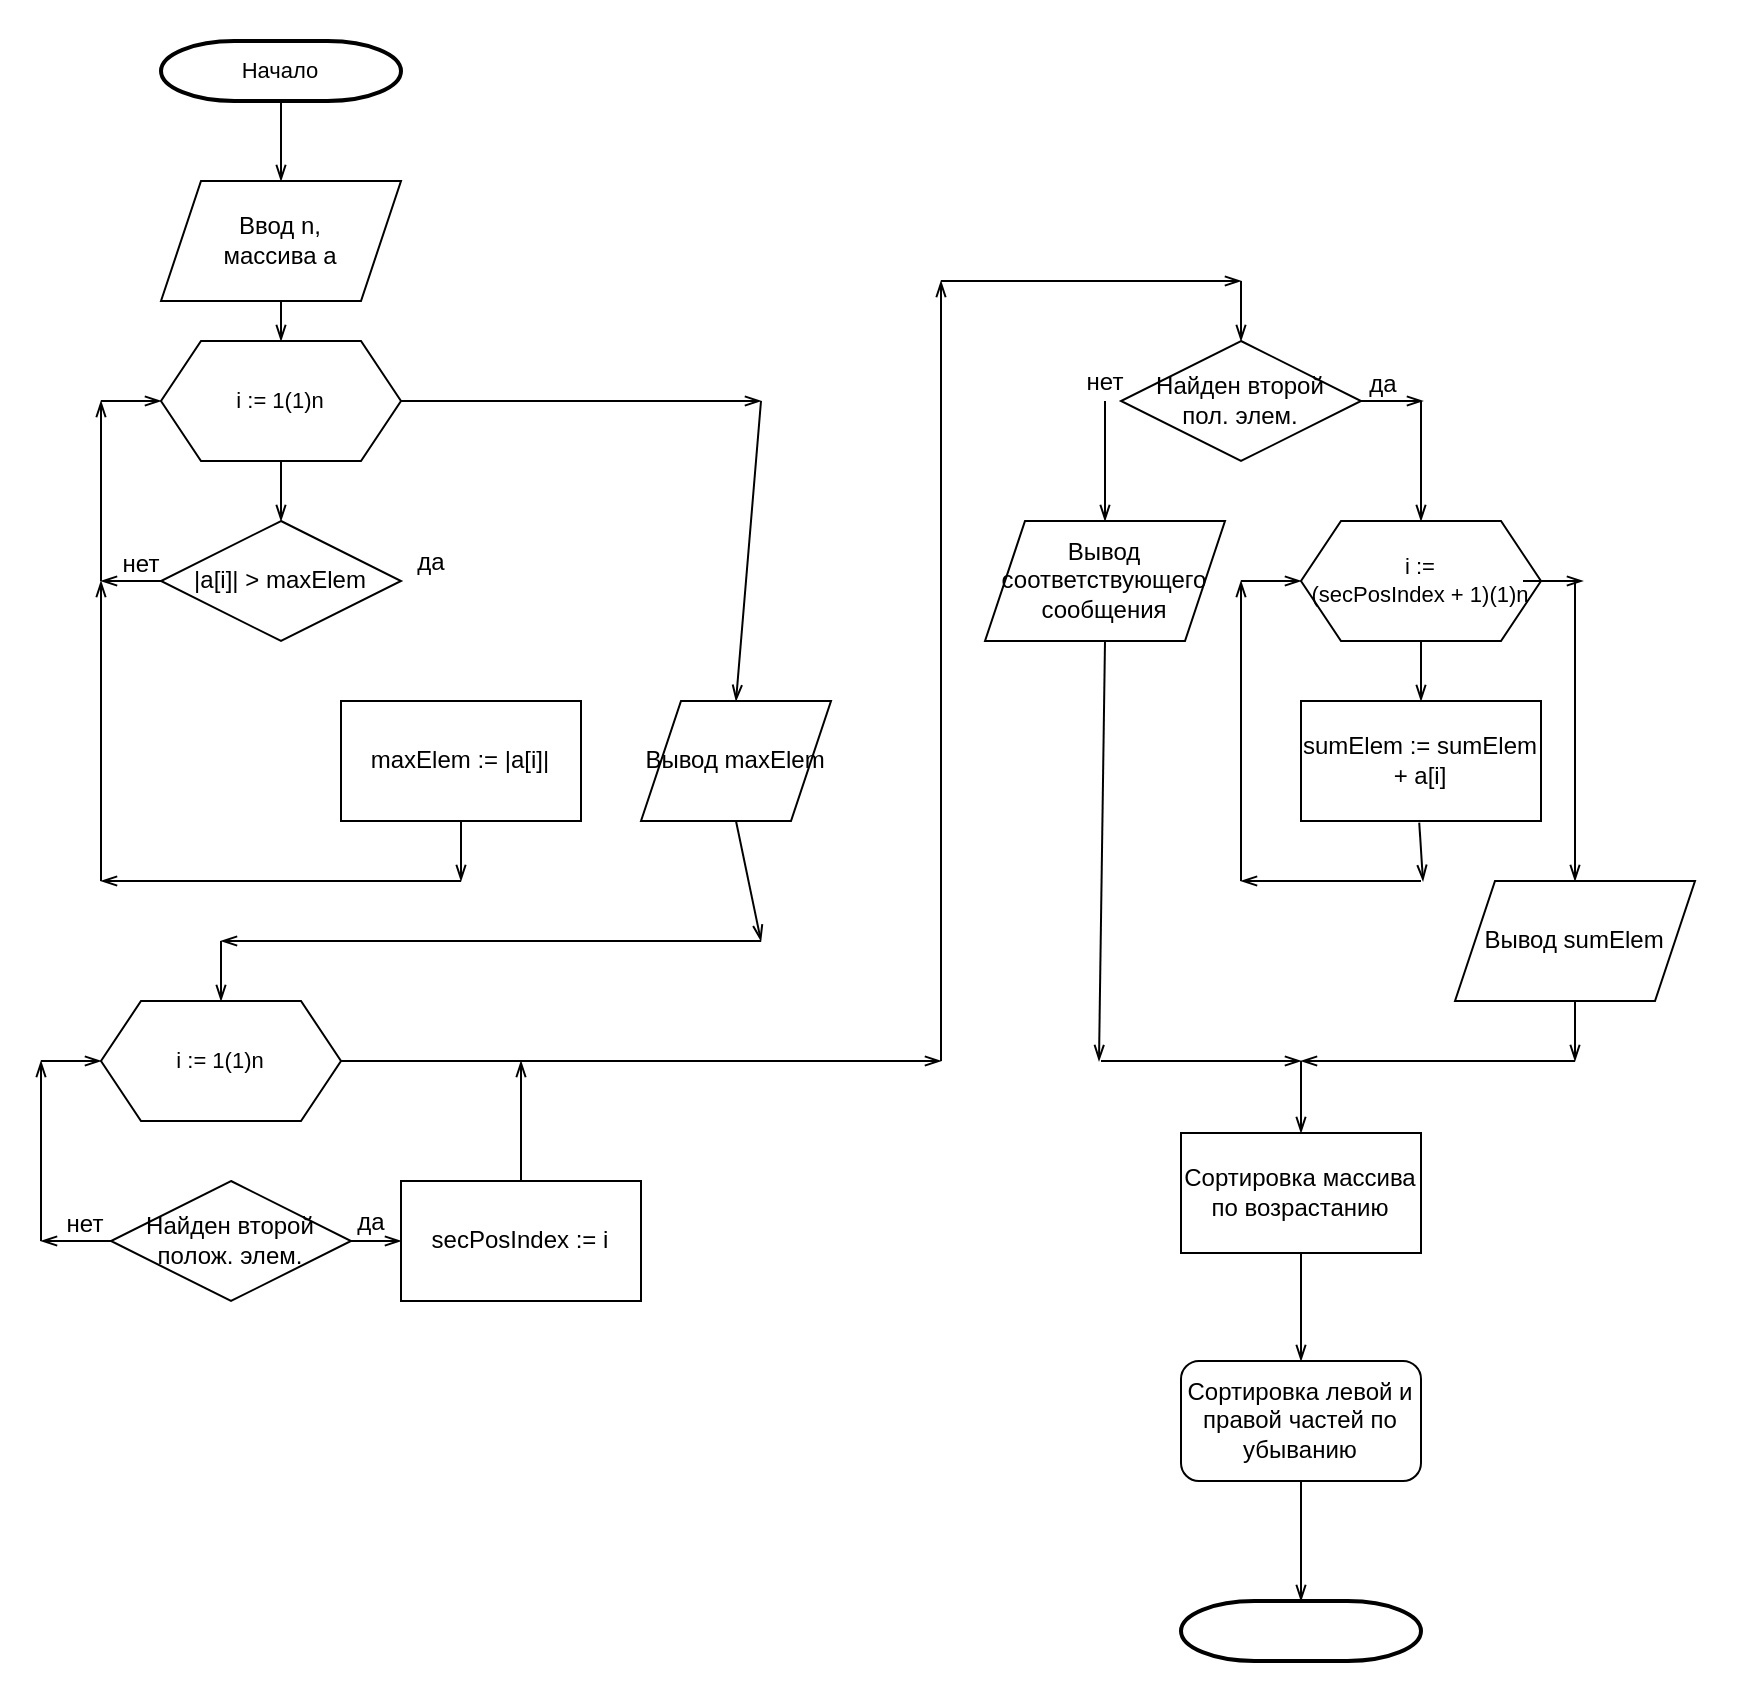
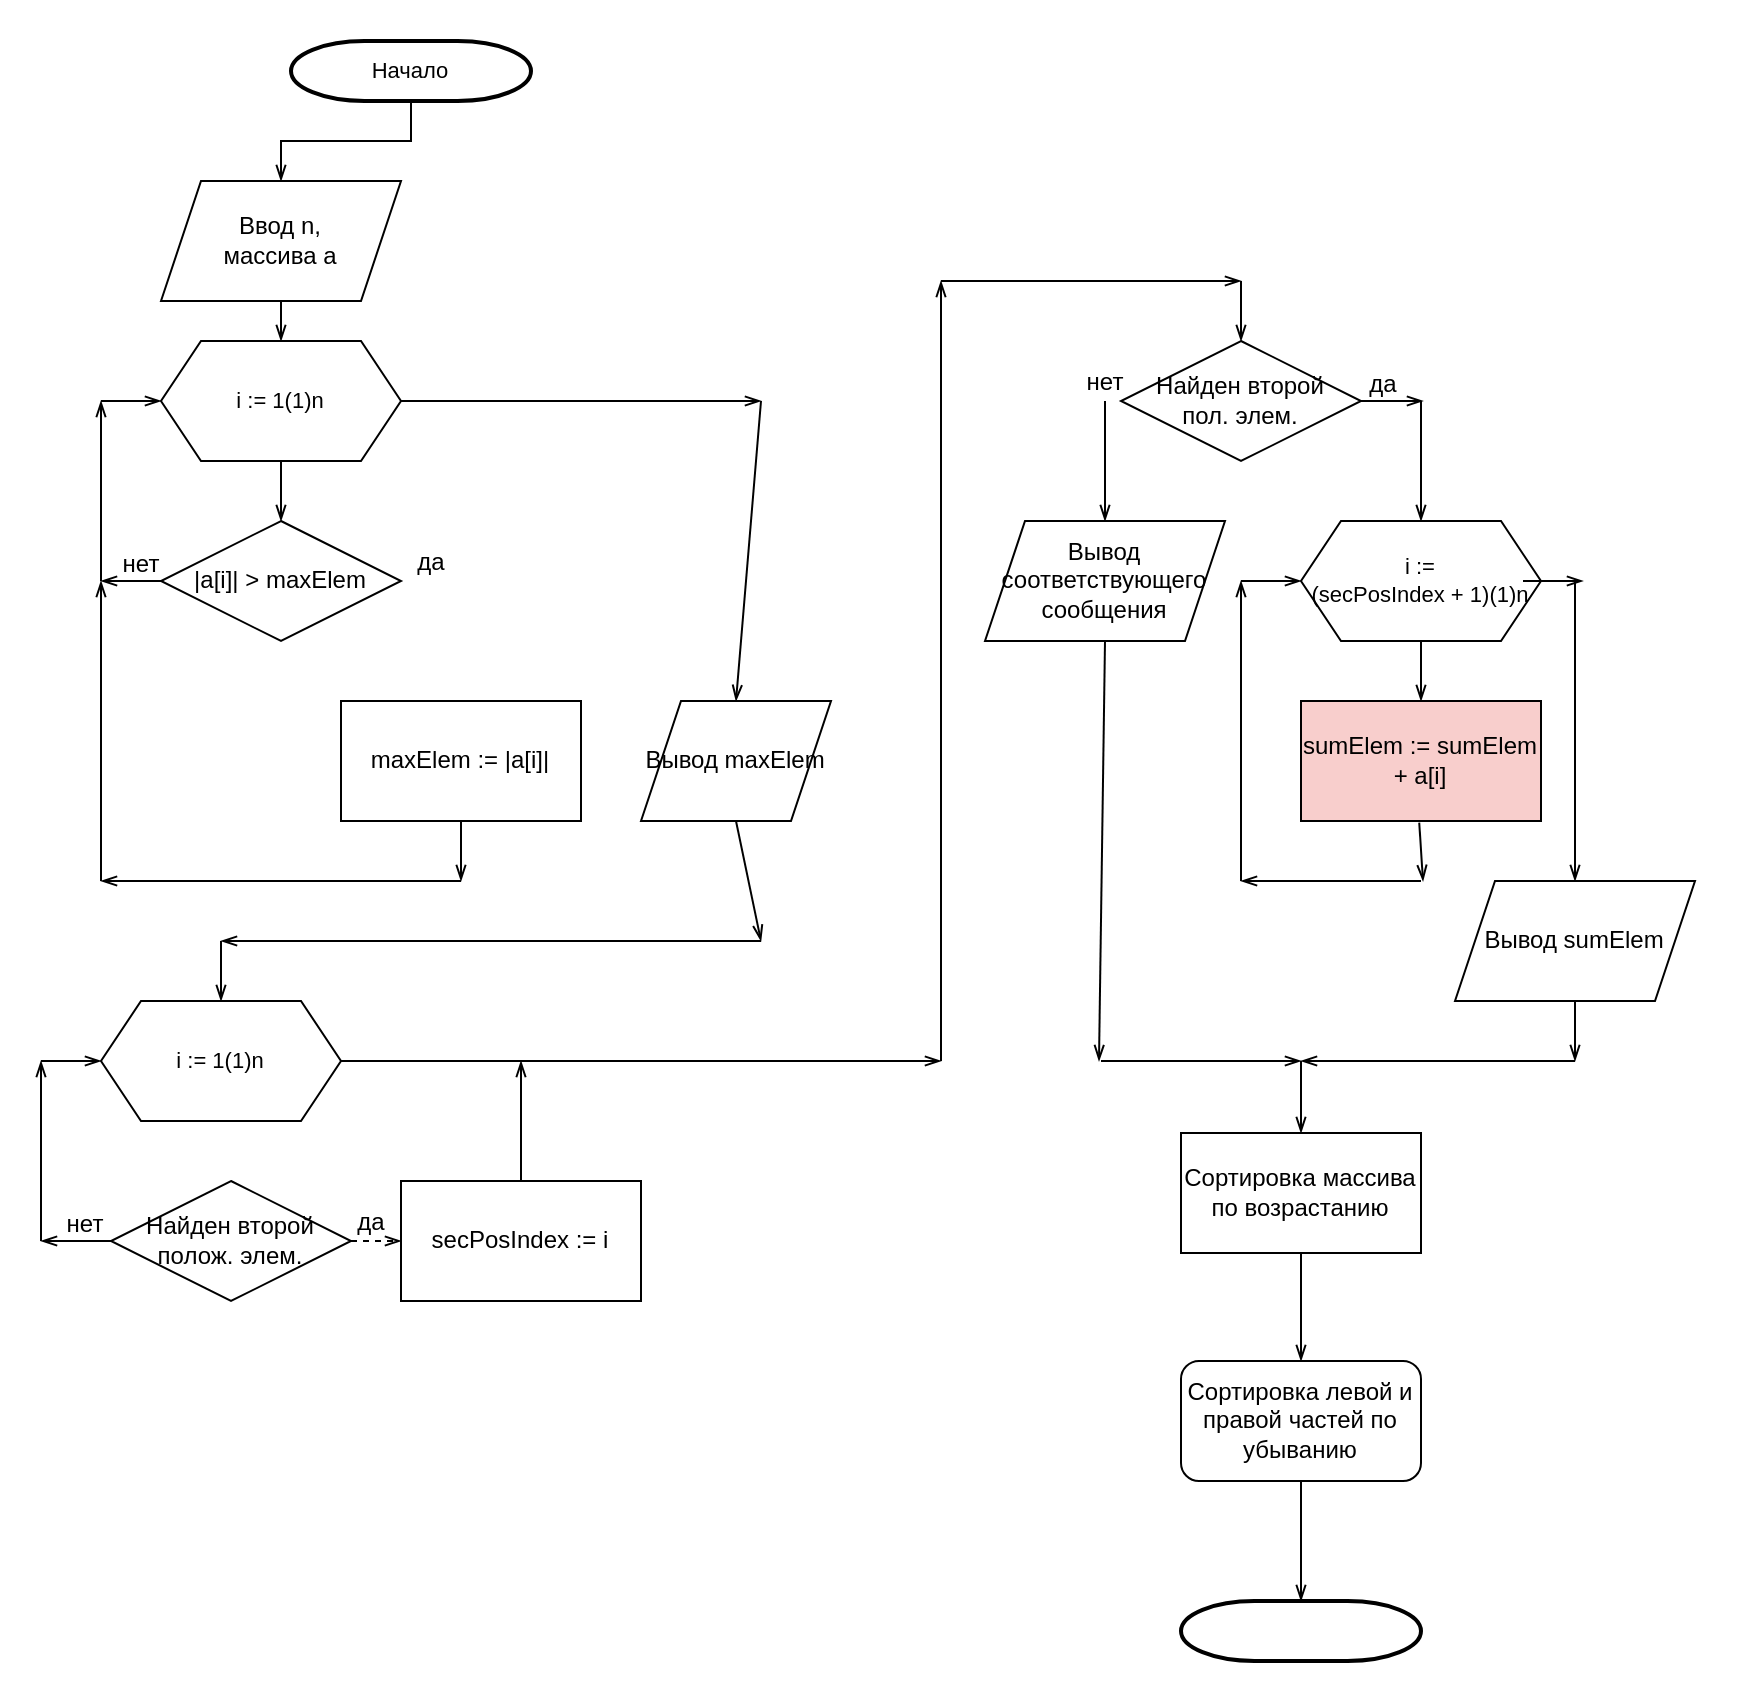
(281, 71) -> (411, 71)
(1421, 761) -> (1421, 761)
(374, 1241) -> (374, 1241)
